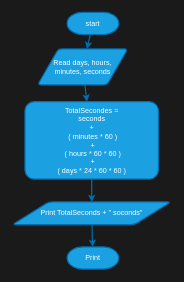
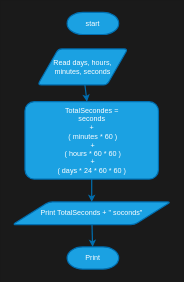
(89, 39) -> none
